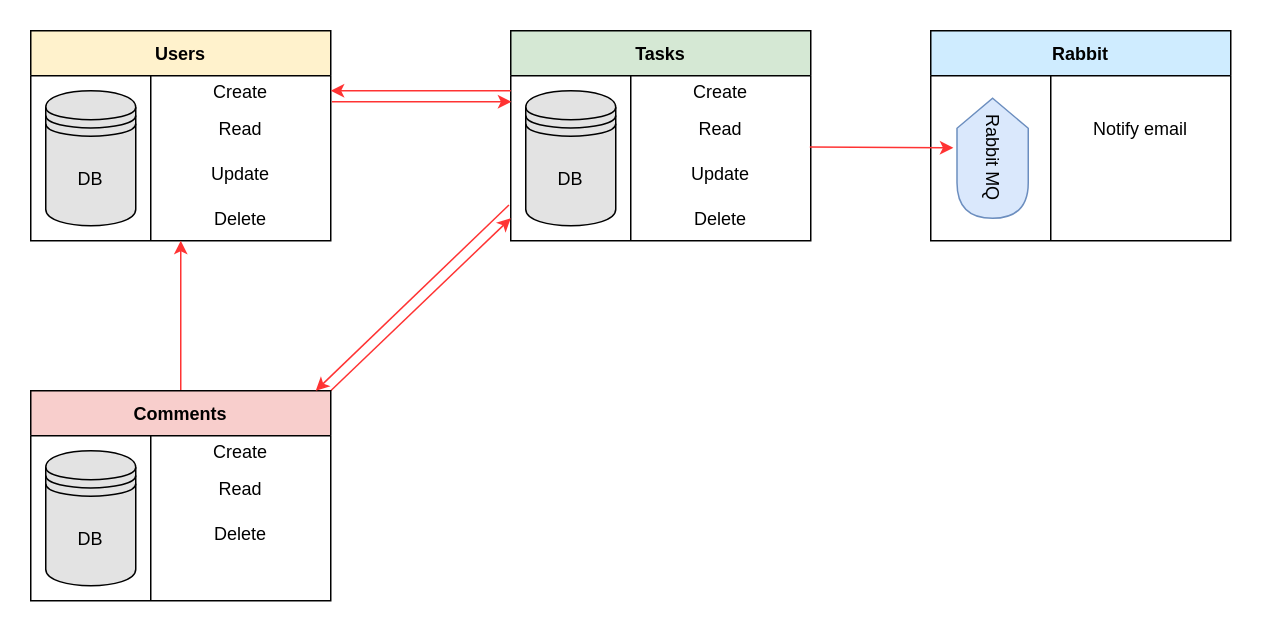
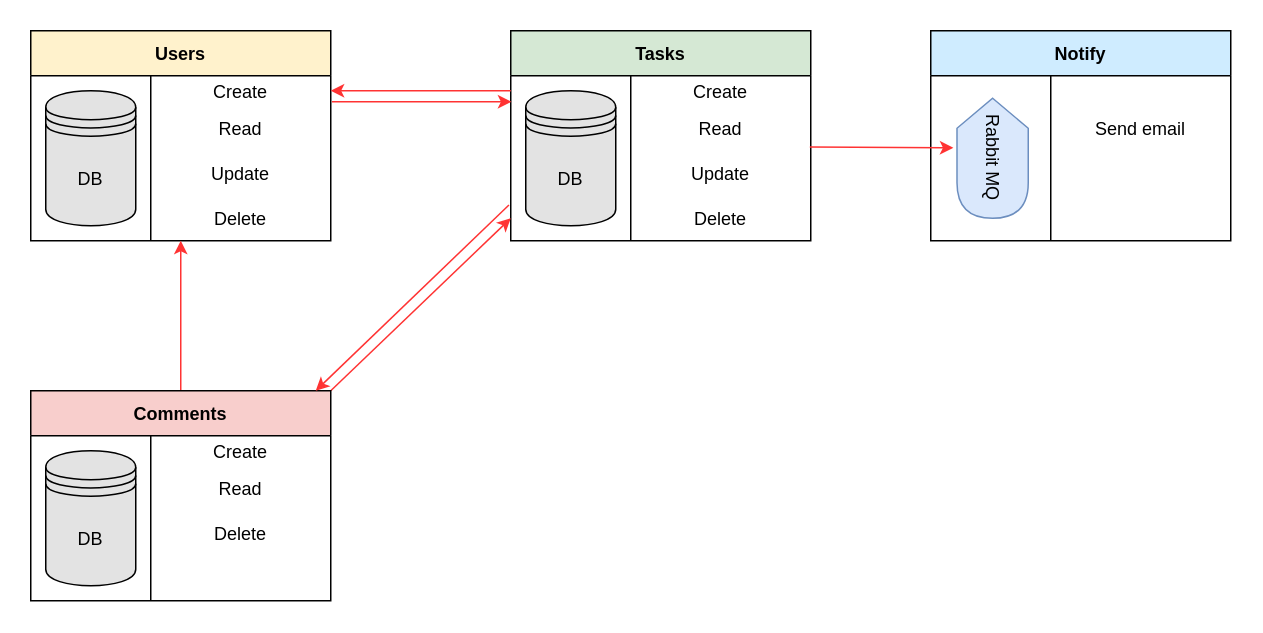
(1080, 54) -> (1080, 54)
(1140, 129) -> (1140, 129)
